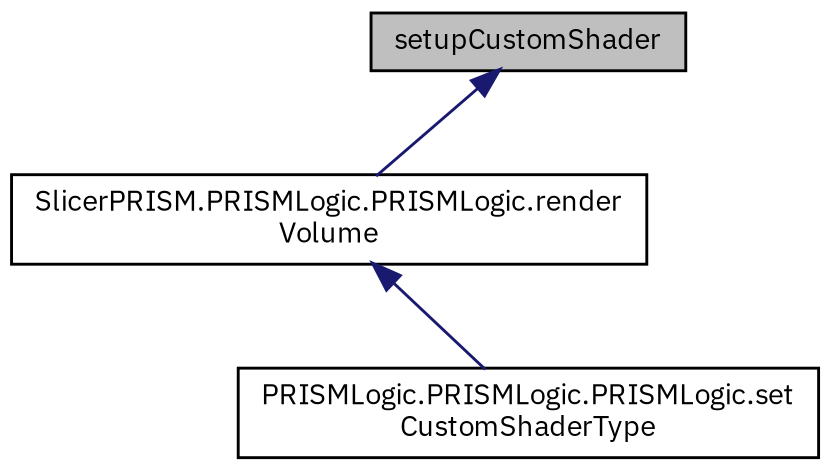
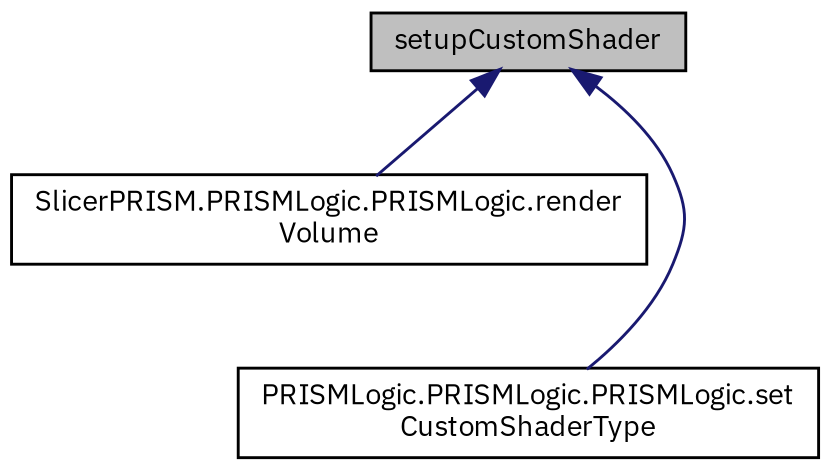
(440, 326) -> (684, 229)
